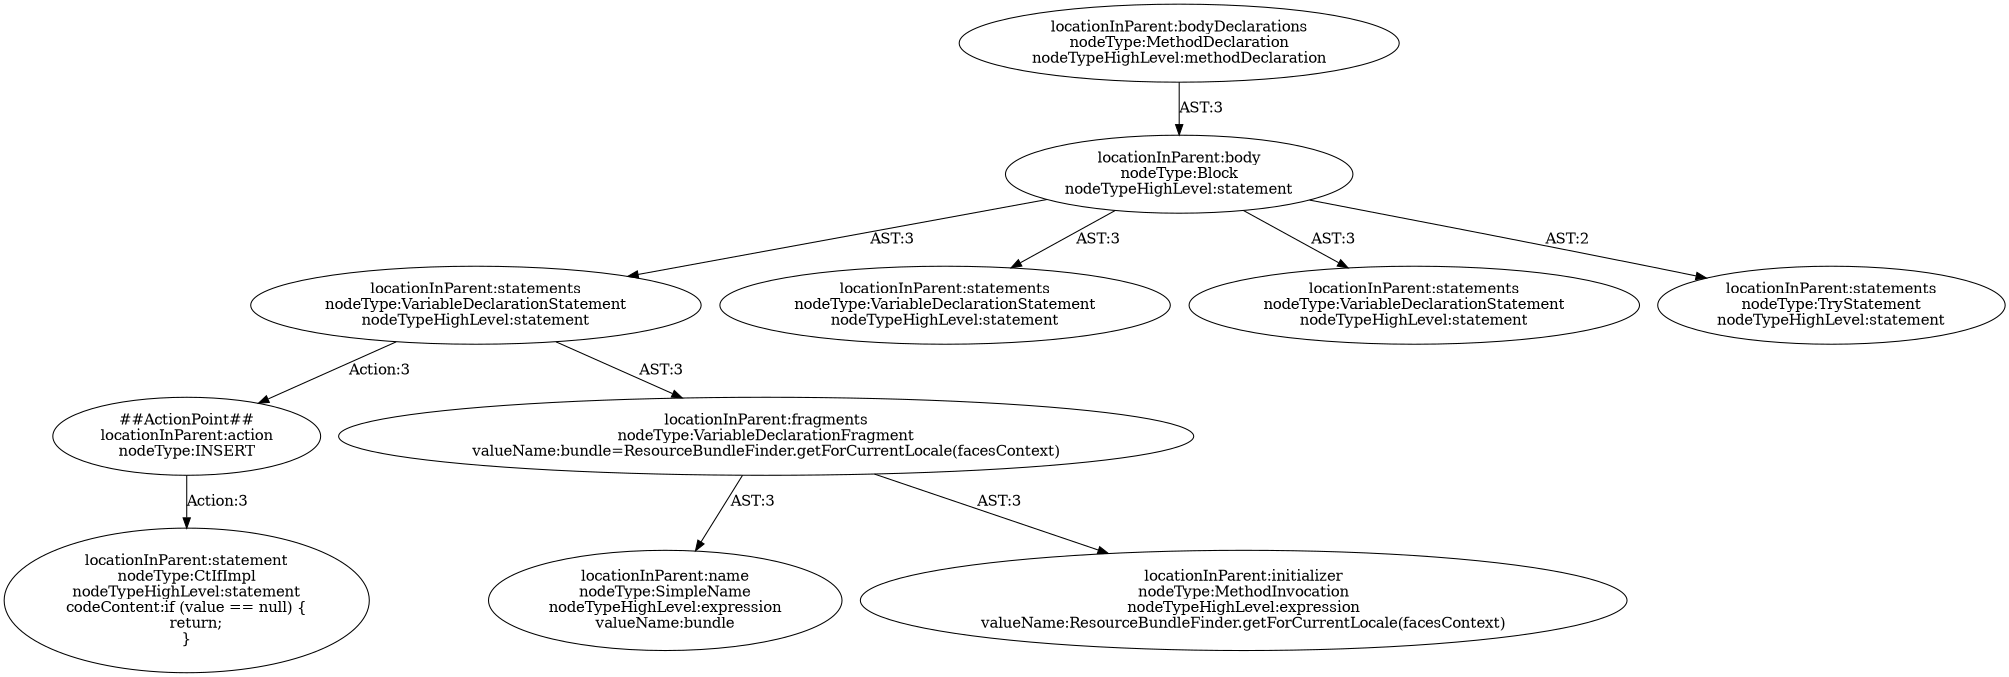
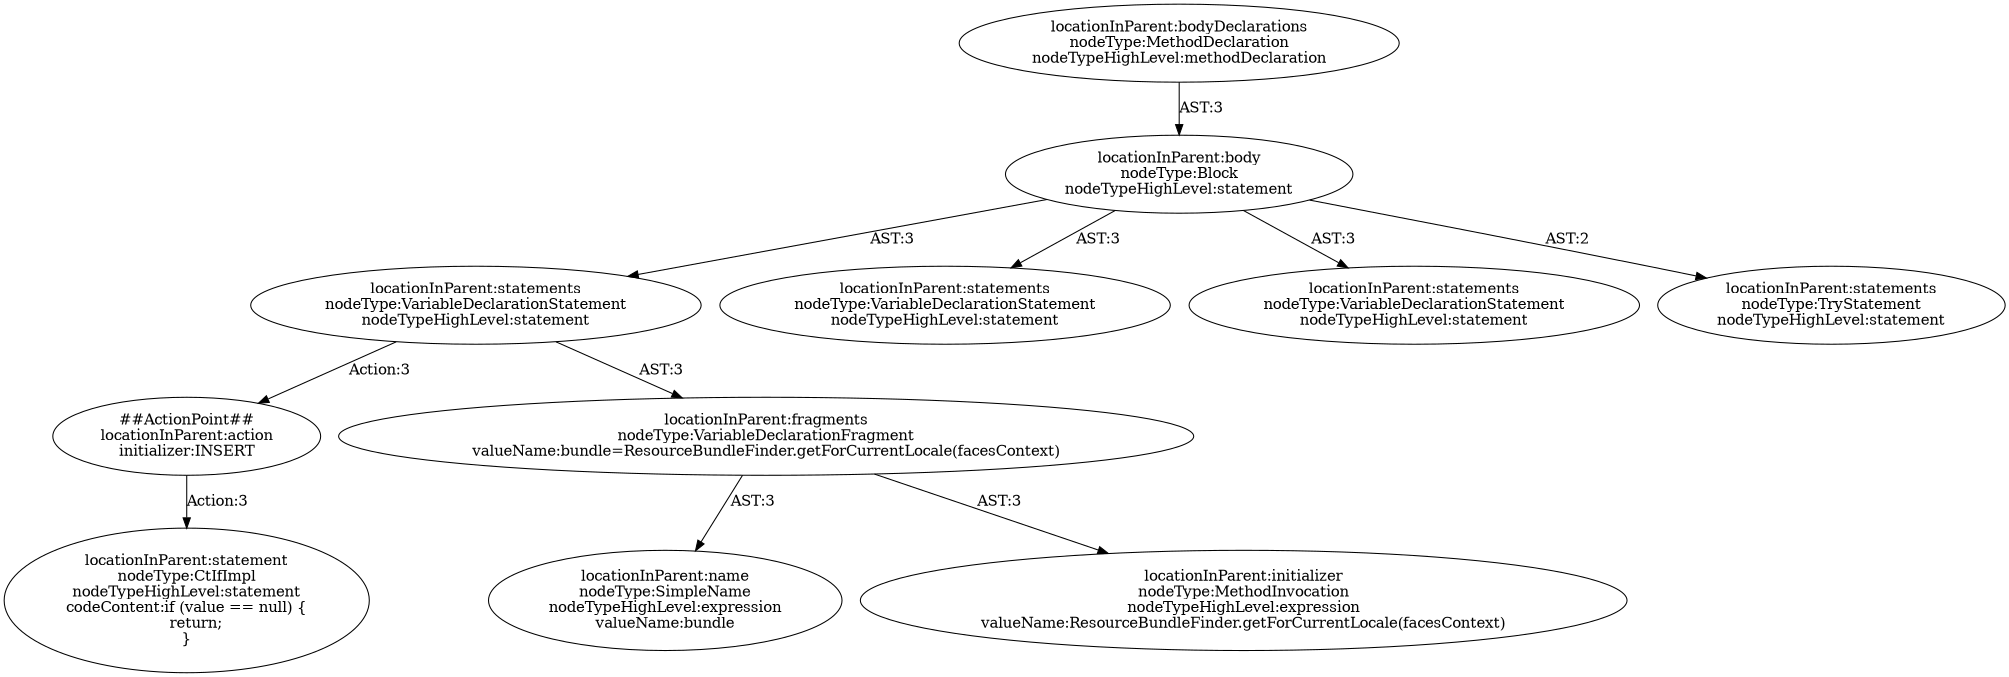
(187, 436) -> (187, 436)
